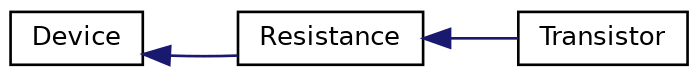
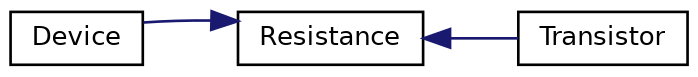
(204, 56) -> (177, 21)
